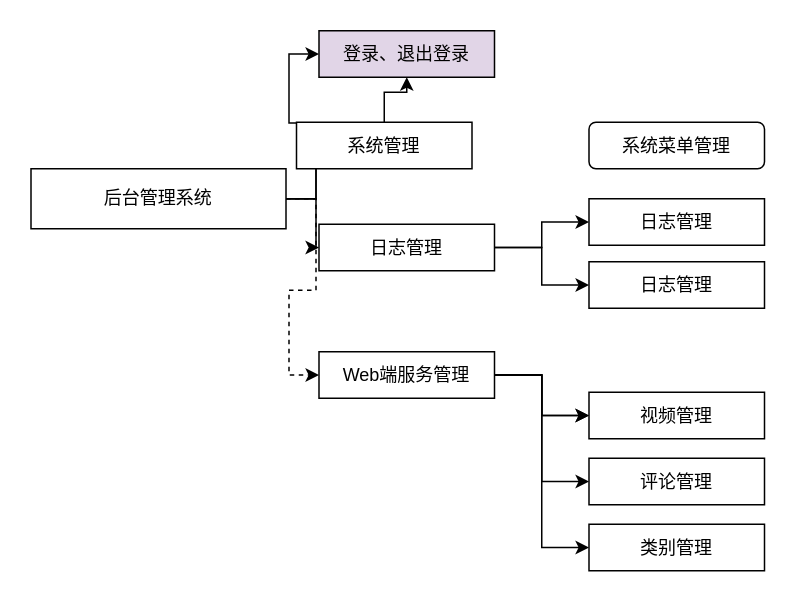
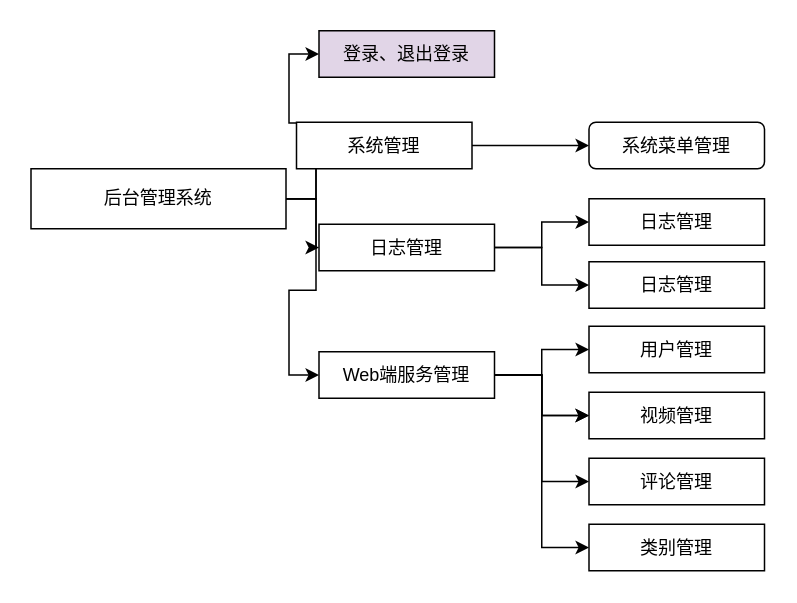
(384, 94) -> (525, 146)
(289, 307) -> (289, 307)
none -> (548, 350)
none -> (677, 350)
